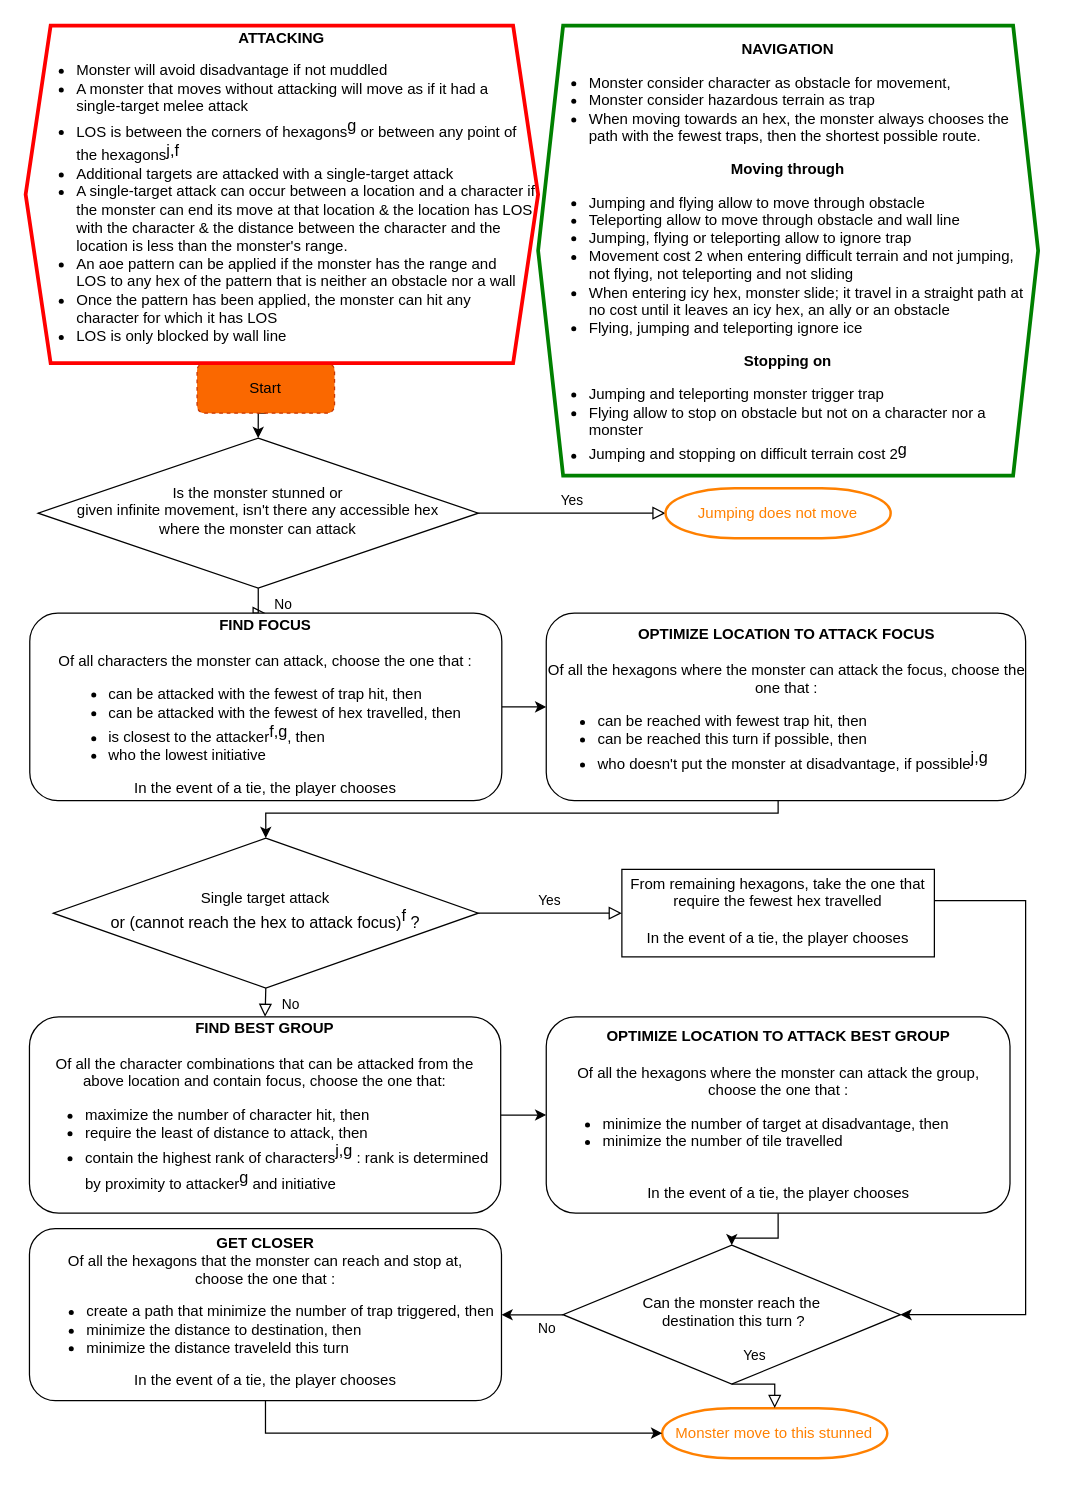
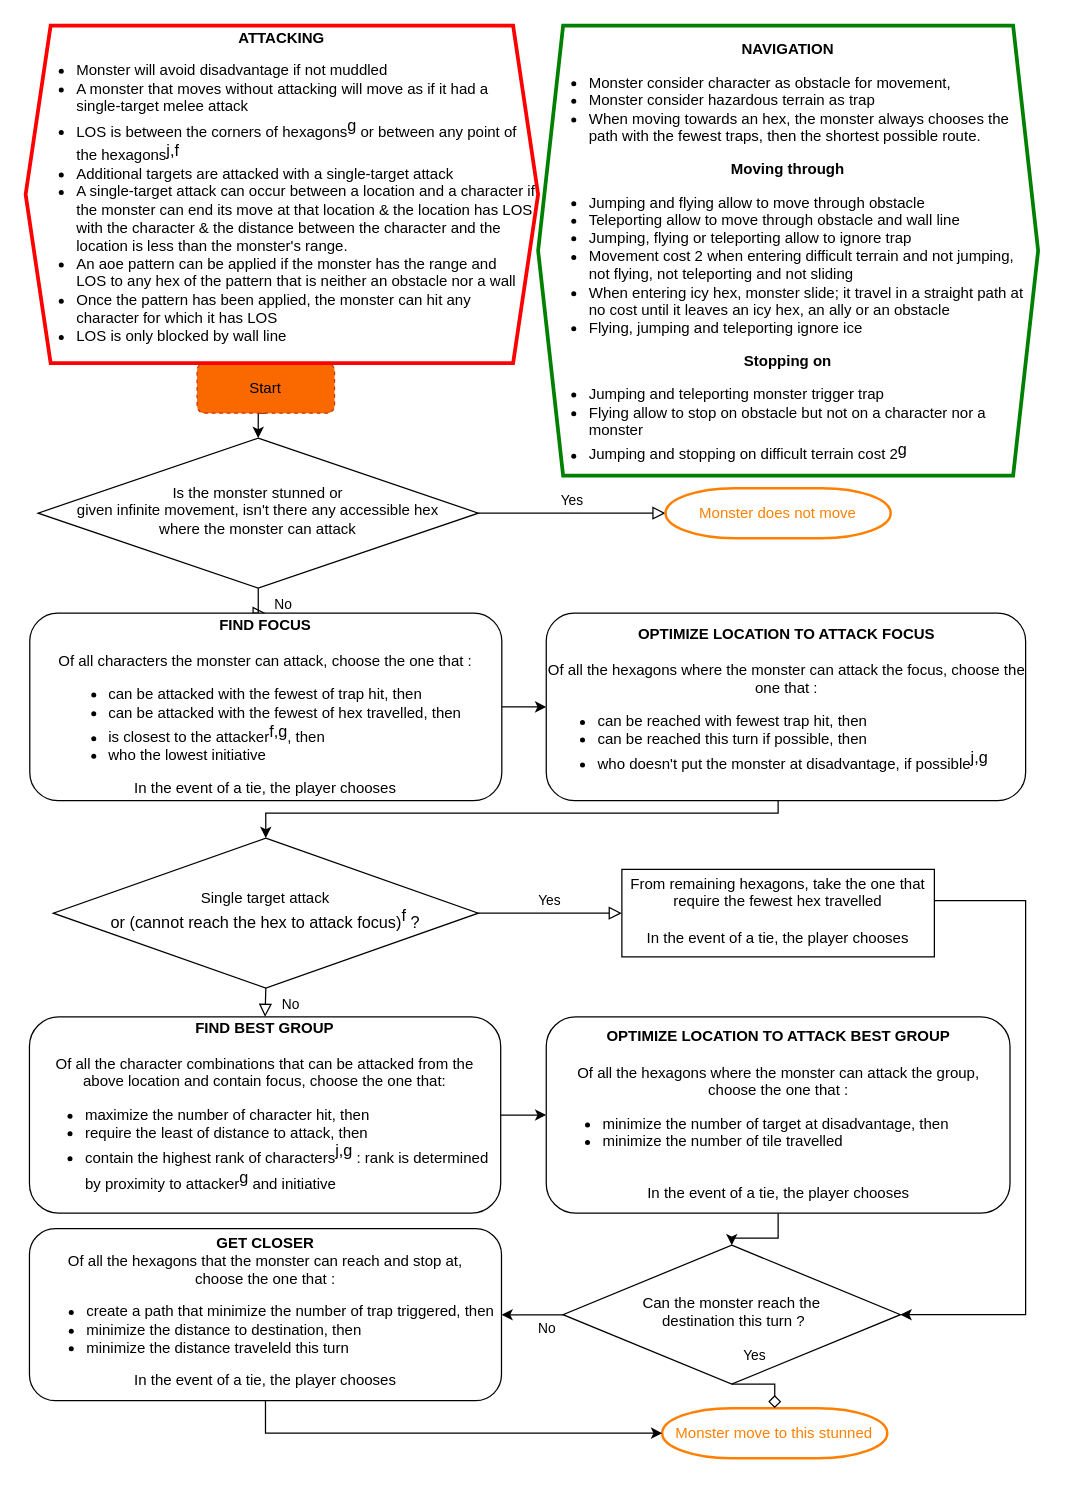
(778, 513) -> (778, 513)
(775, 1394) -> (775, 1394)
